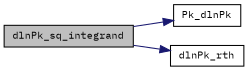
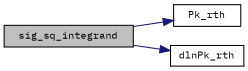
(207, 16) -> (207, 16)
(69, 36) -> (69, 36)
